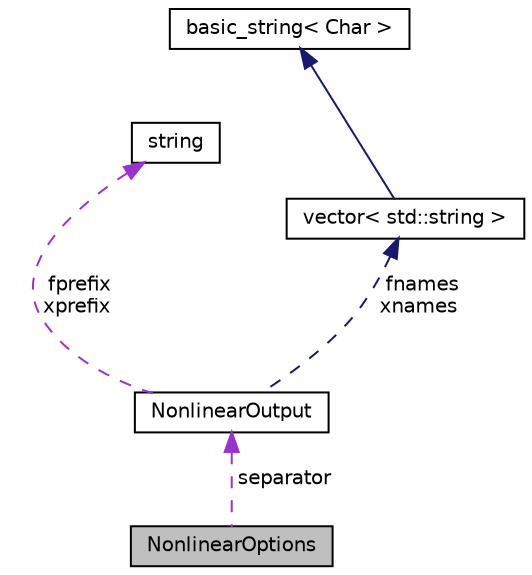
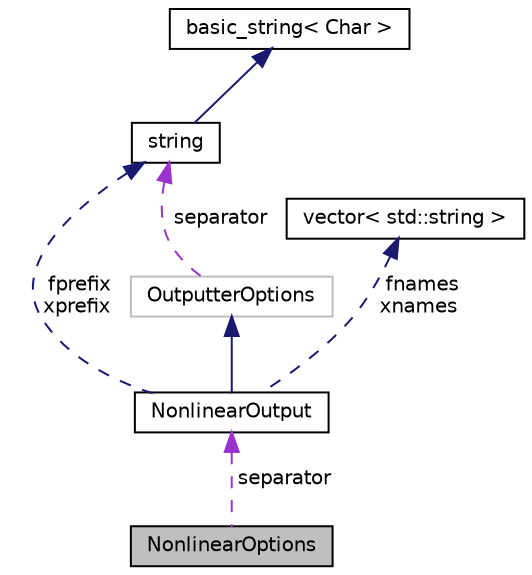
(353, 133) -> (226, 93)
(34, 295) -> (34, 295)
none -> (232, 297)
